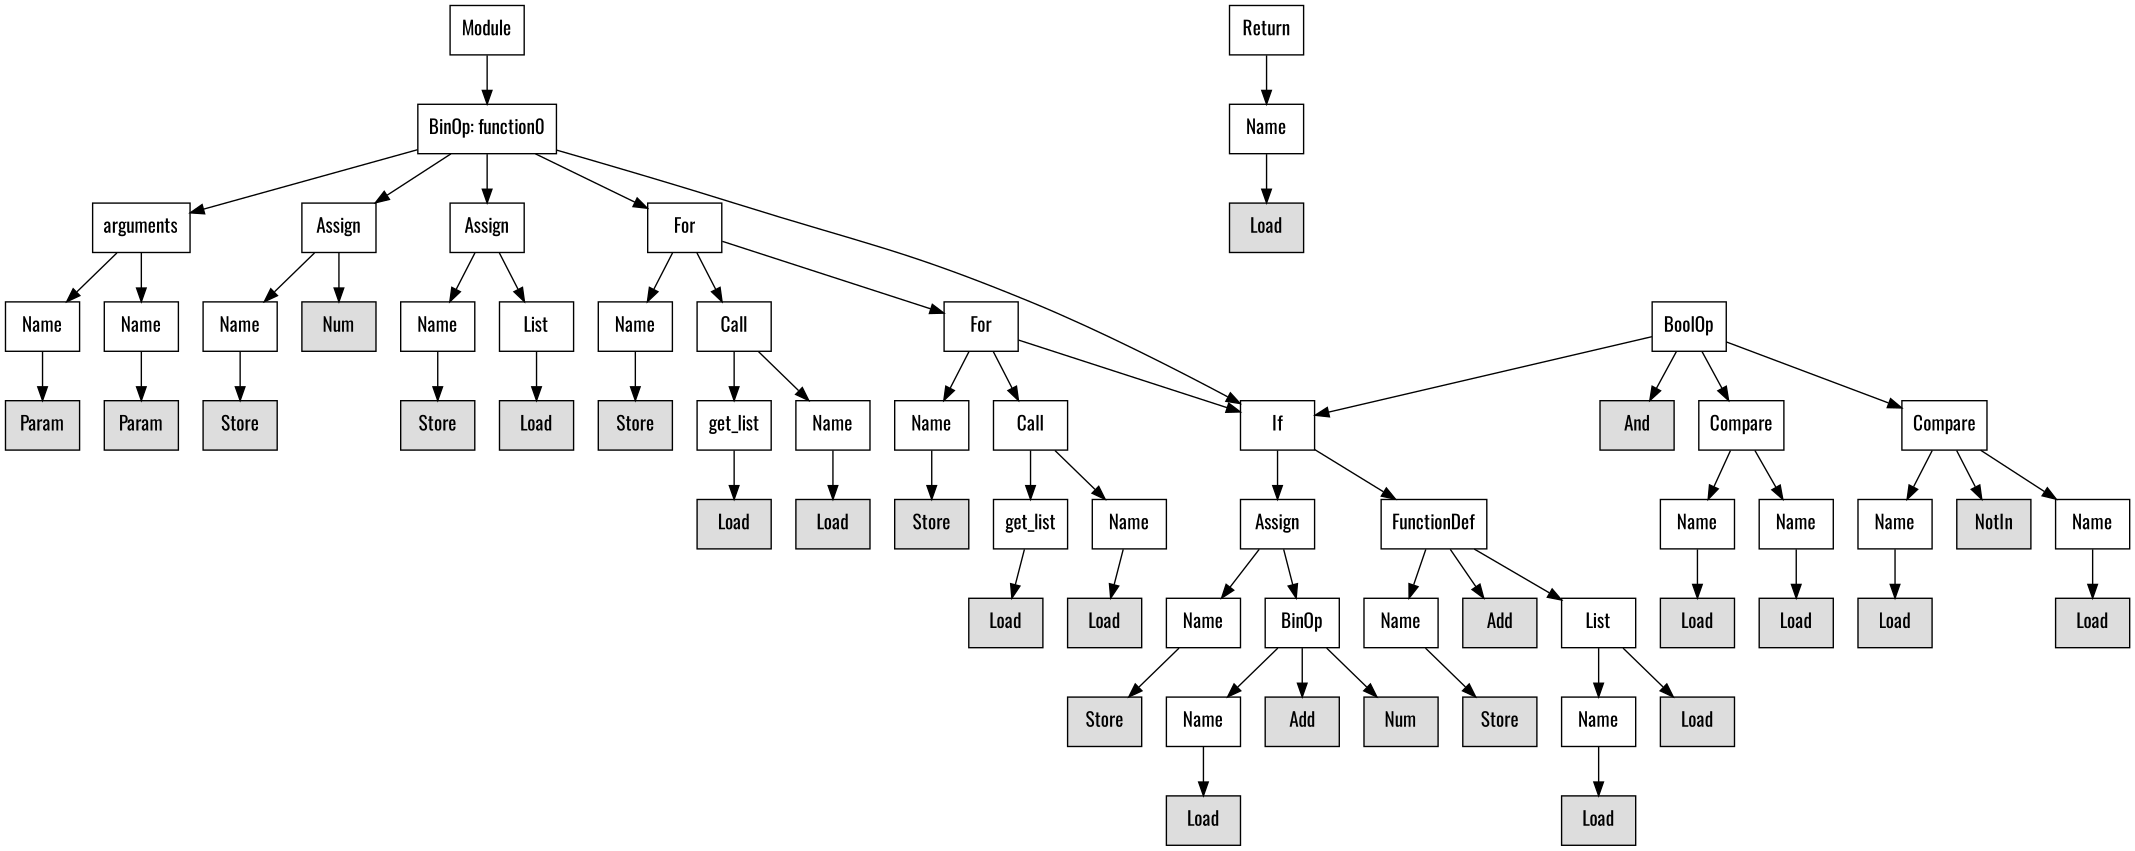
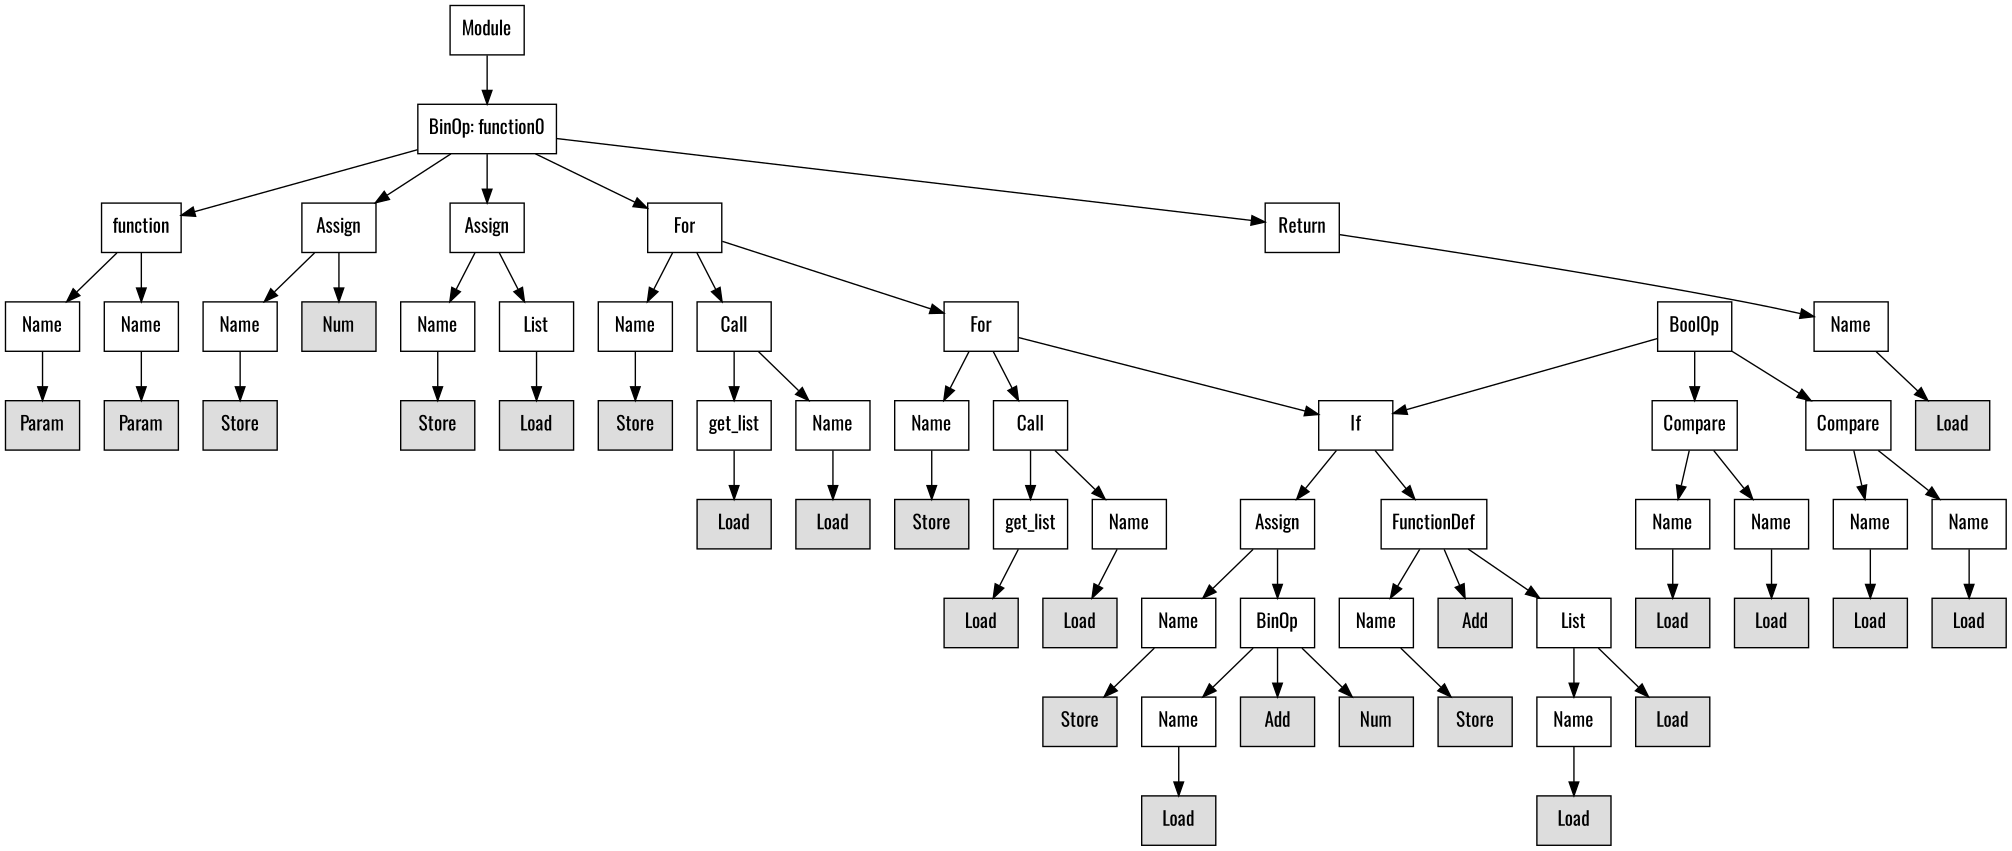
(141, 228) -> (141, 228)
(900, 253) -> (904, 179)
(1637, 425) -> none
(1994, 524) -> none
